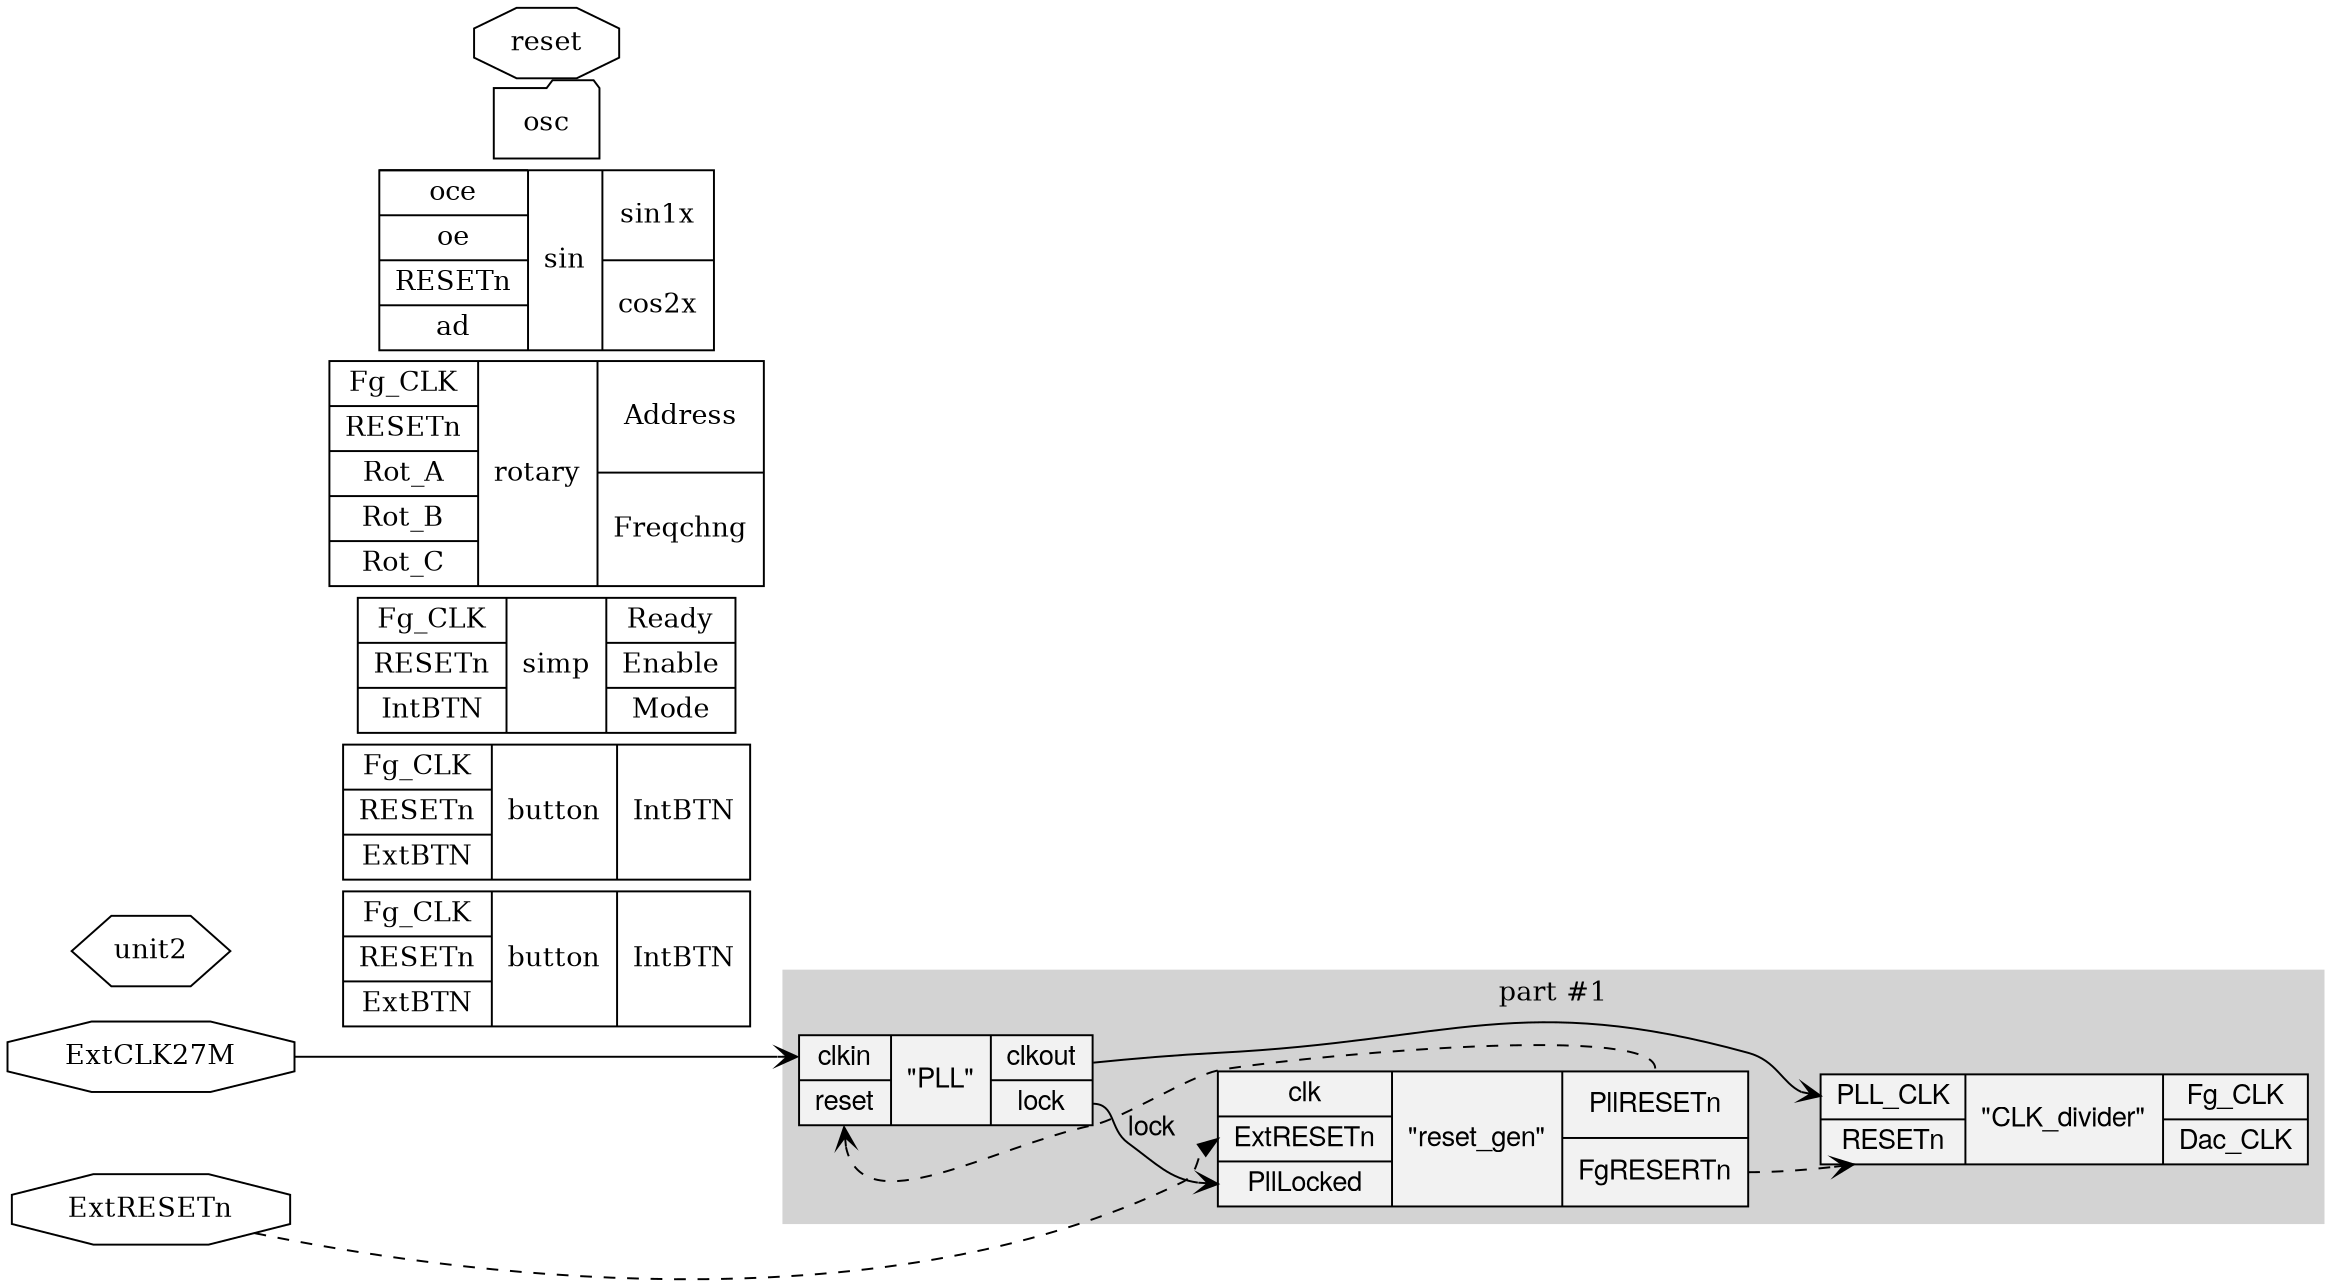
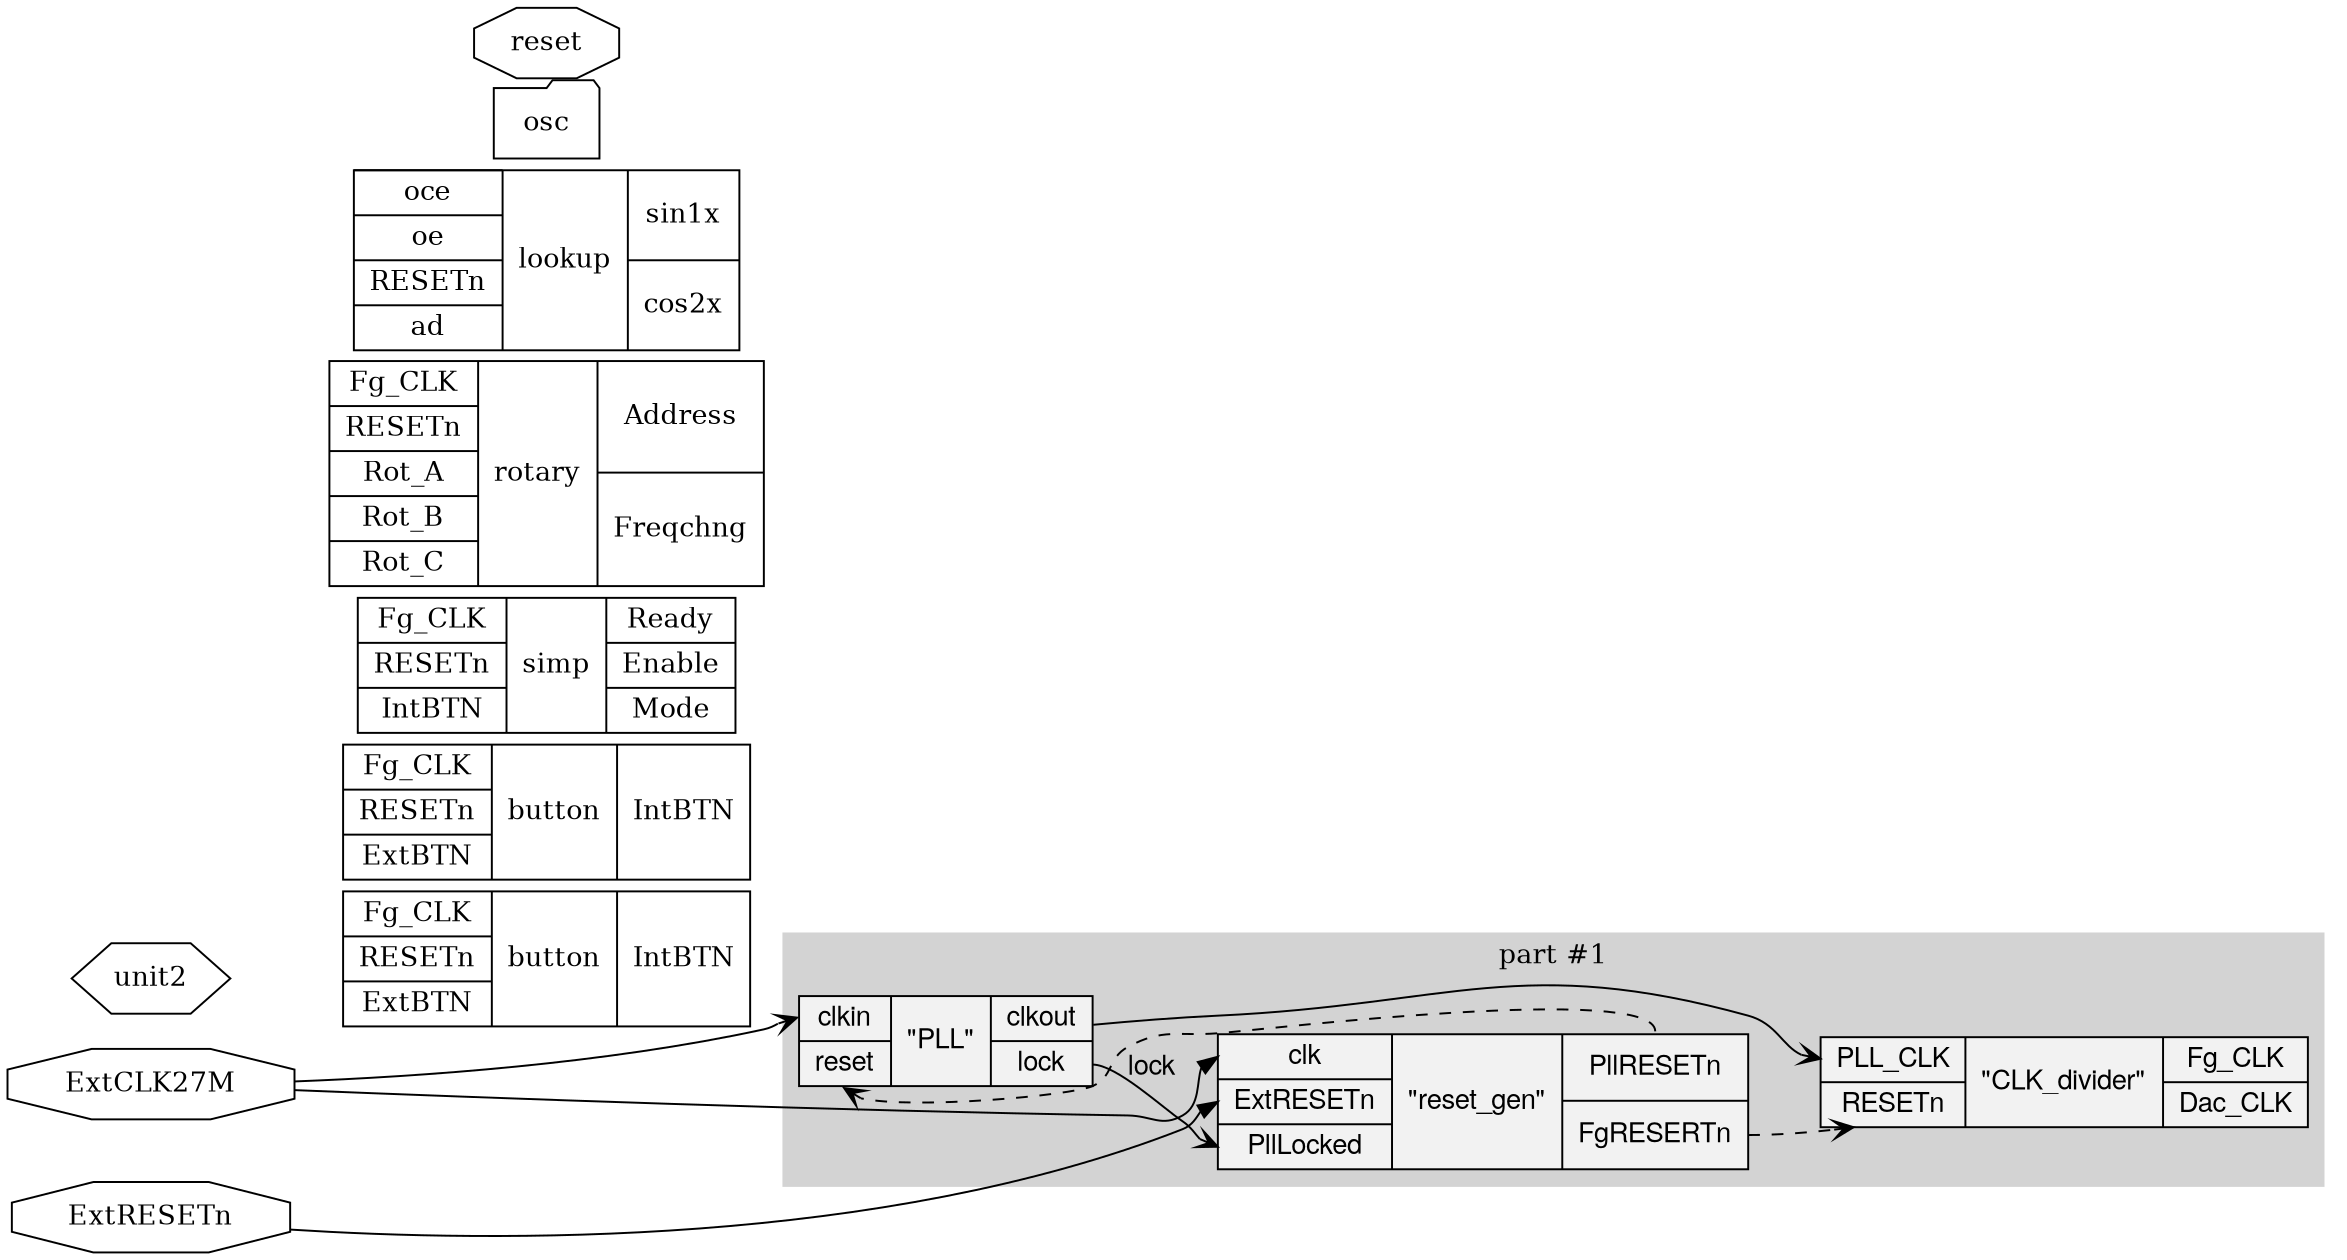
(565, 259) -> (565, 259)
none -> (766, 1107)
(743, 1277) -> (755, 1223)
